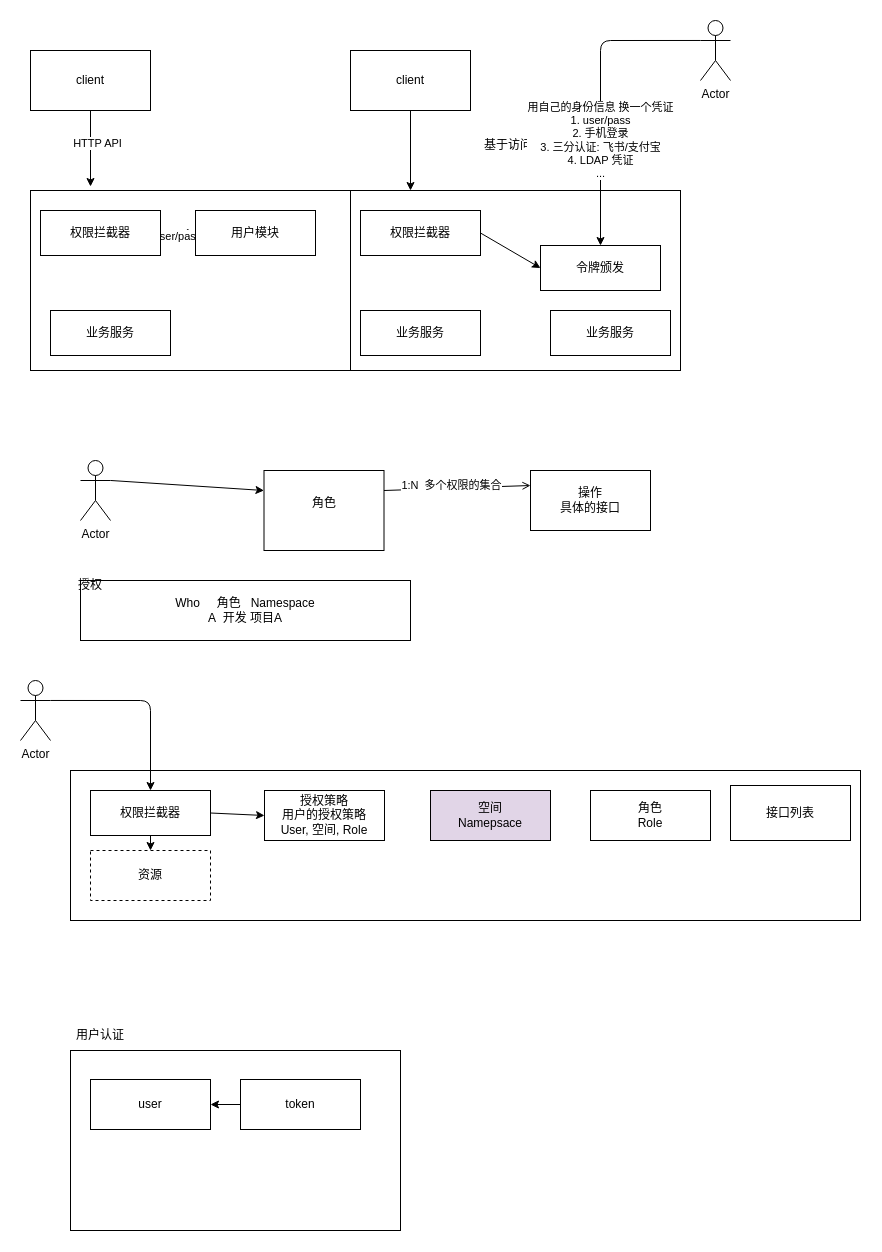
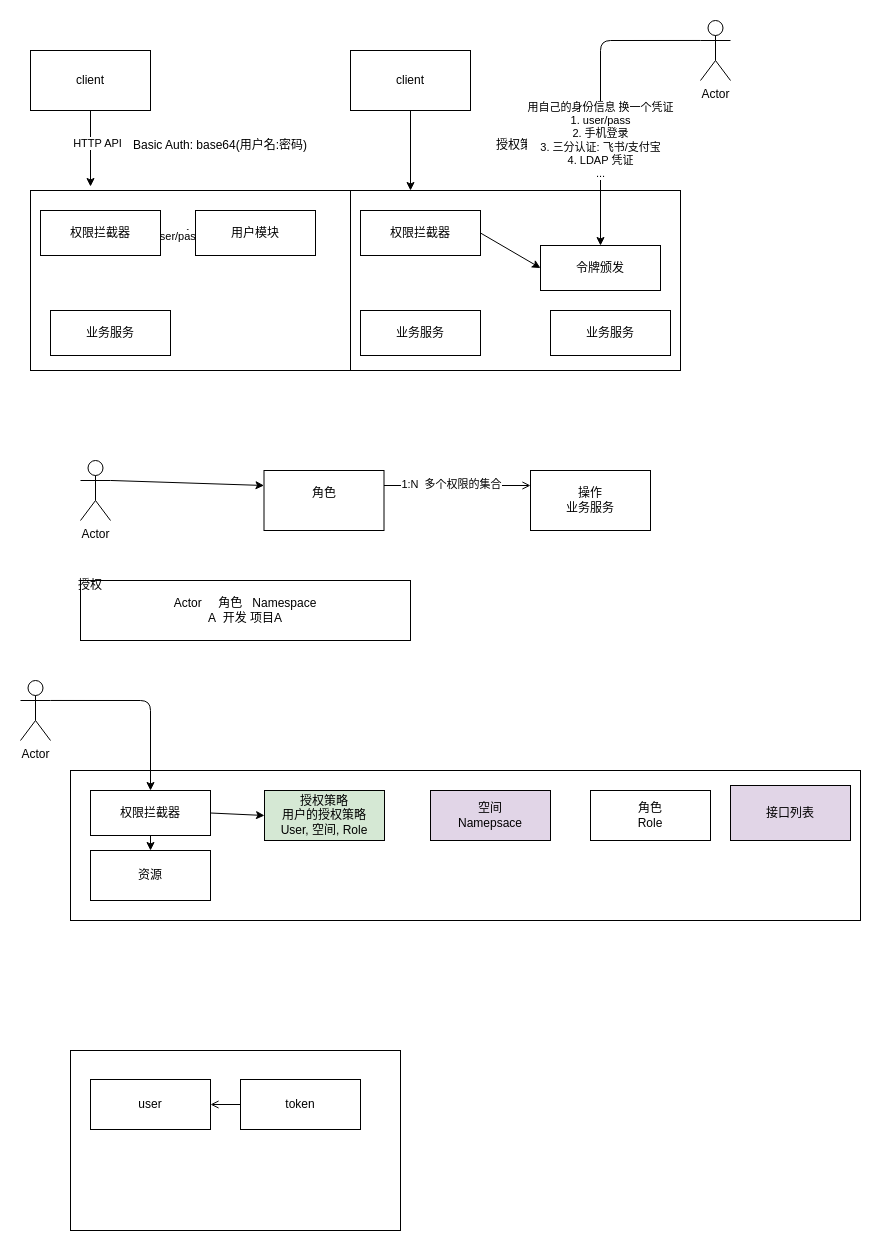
none -> (221, 146)
(521, 146) -> (521, 146)
(591, 501) -> (591, 501)
(324, 511) -> (324, 501)
(246, 611) -> (246, 611)
(791, 813) -> (791, 813)
(325, 816) -> (325, 816)
(151, 876) -> (151, 876)
(101, 1036) -> none
(218, 1105) -> (216, 1105)
